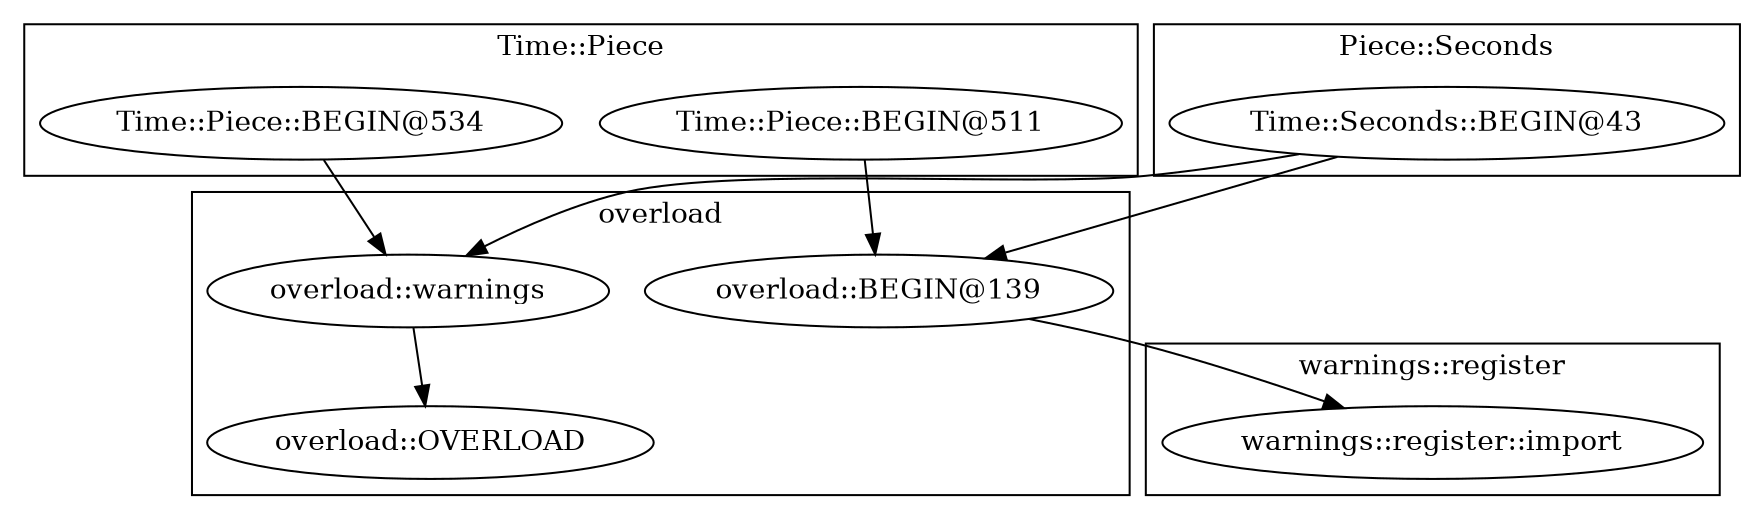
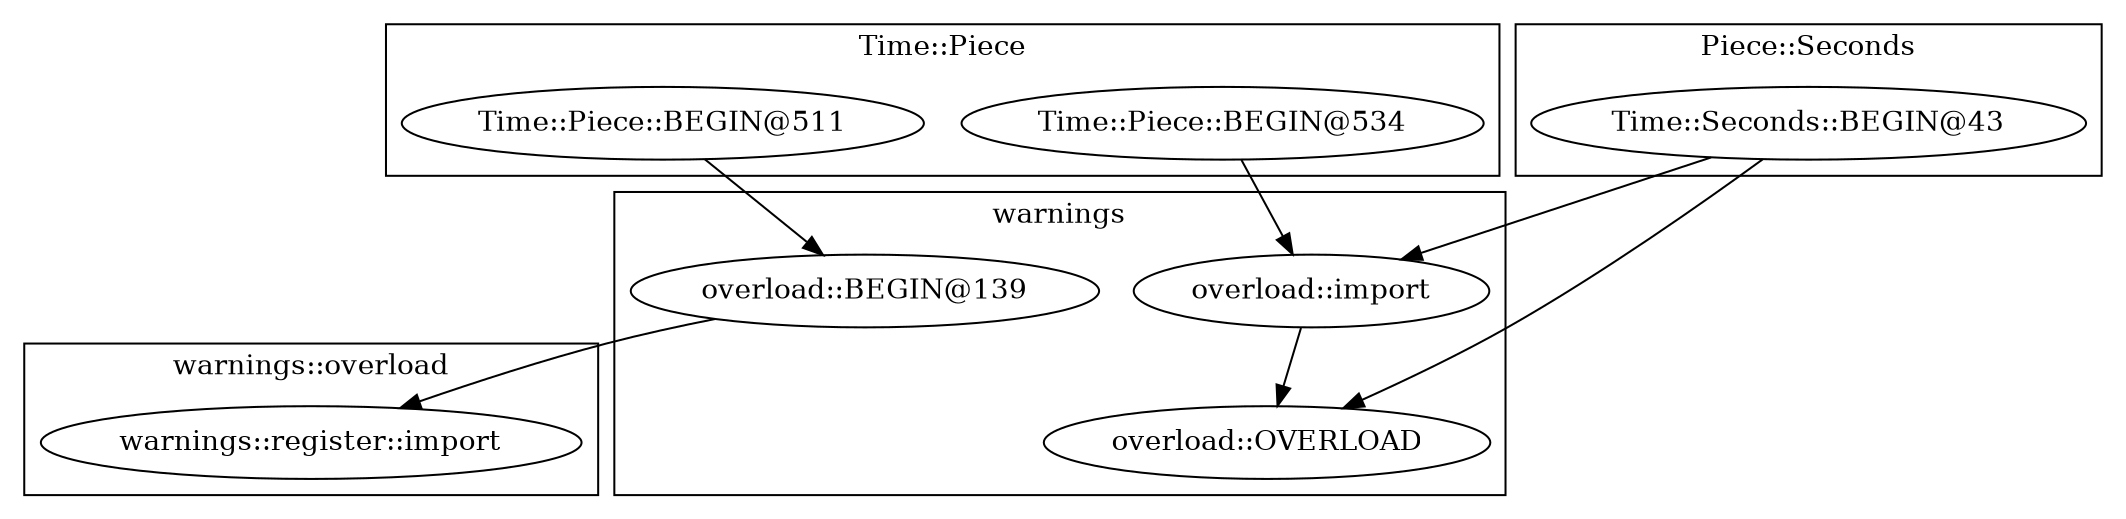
(1171, 205) -> (1569, 291)
(661, 215) -> (1060, 215)
(408, 291) -> (1312, 291)
(1433, 367) -> (311, 367)
